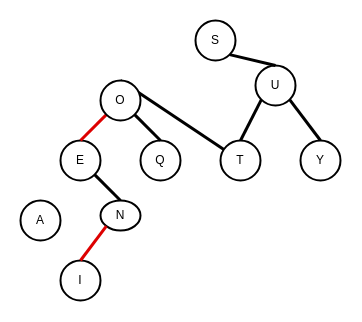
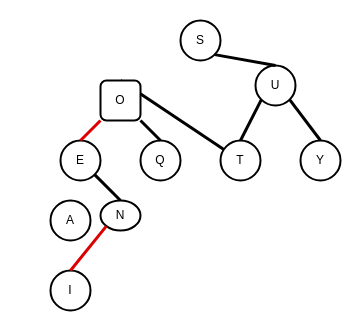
(216, 41) -> (201, 41)
(121, 101) -> (121, 101)
(41, 221) -> (71, 221)
(81, 281) -> (71, 291)
